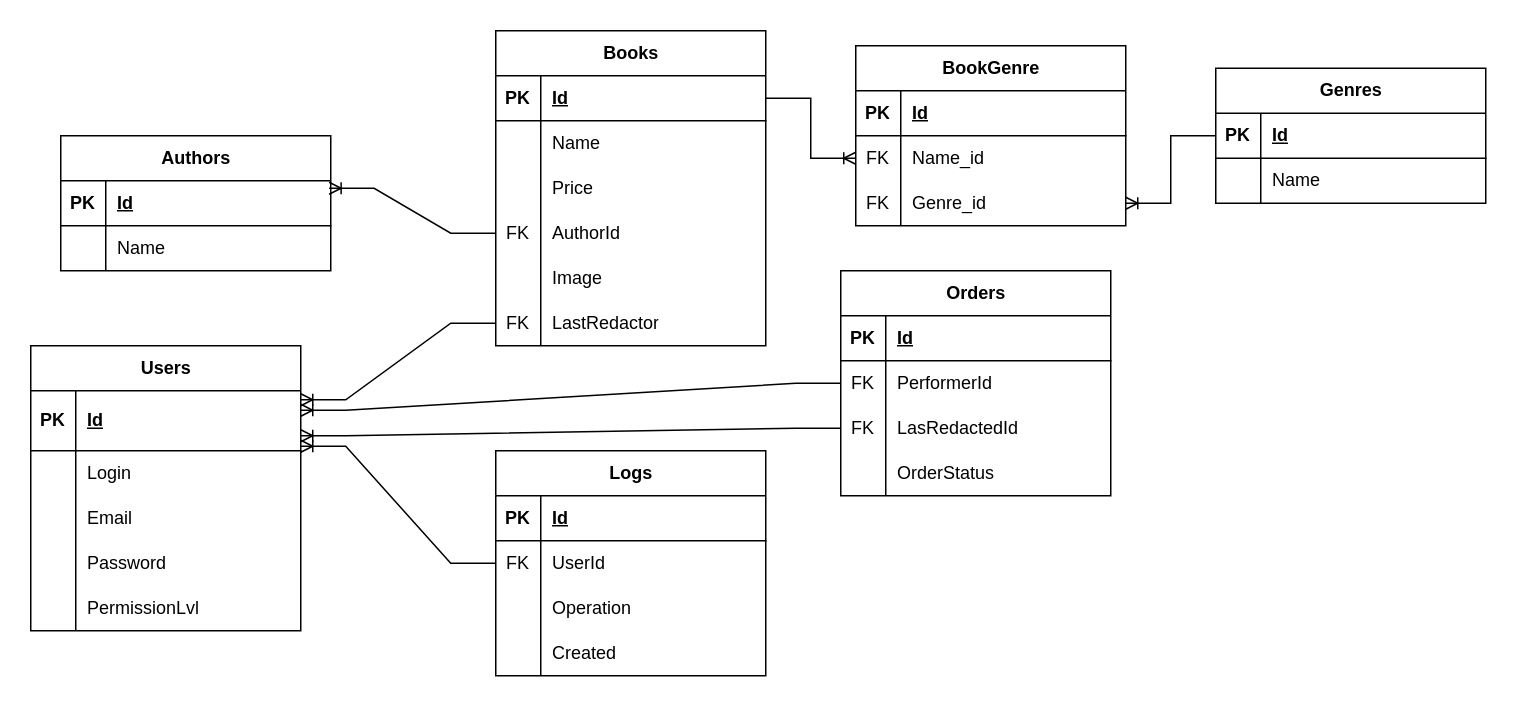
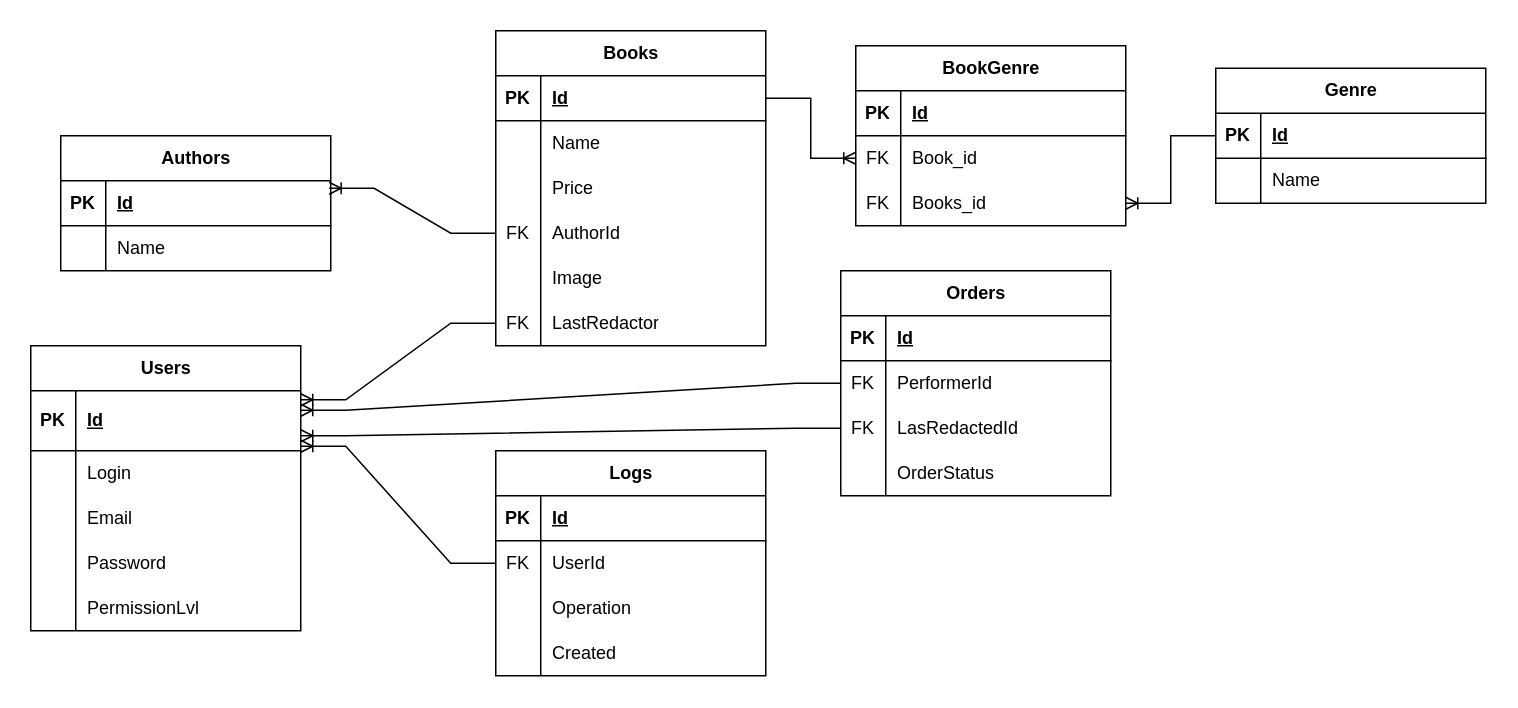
(1352, 91) -> (1352, 91)
(946, 158) -> (946, 158)
(951, 203) -> (951, 203)
